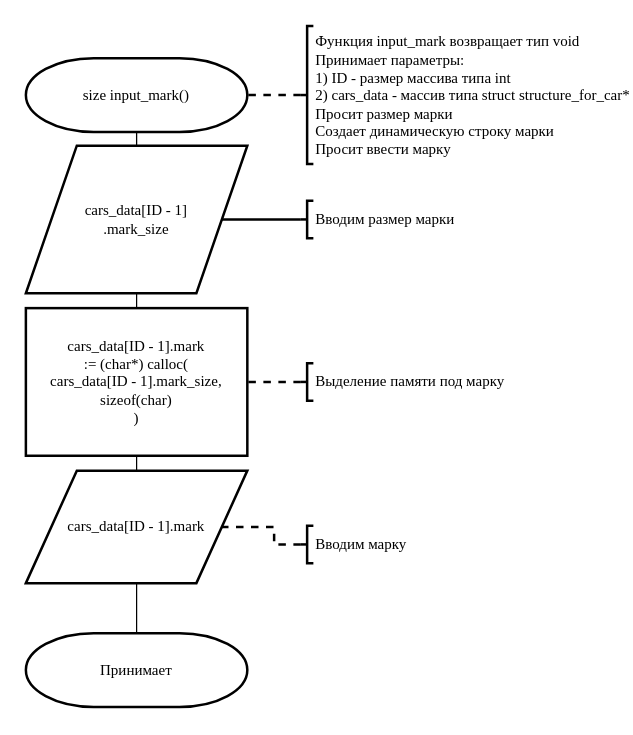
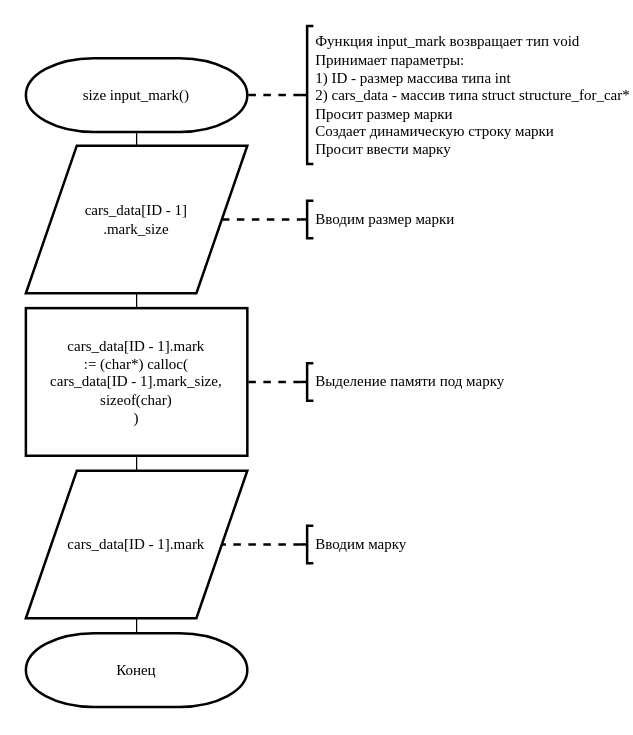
(262, 219) -> (262, 219)
(136, 527) -> (136, 544)
(136, 671) -> (136, 671)
